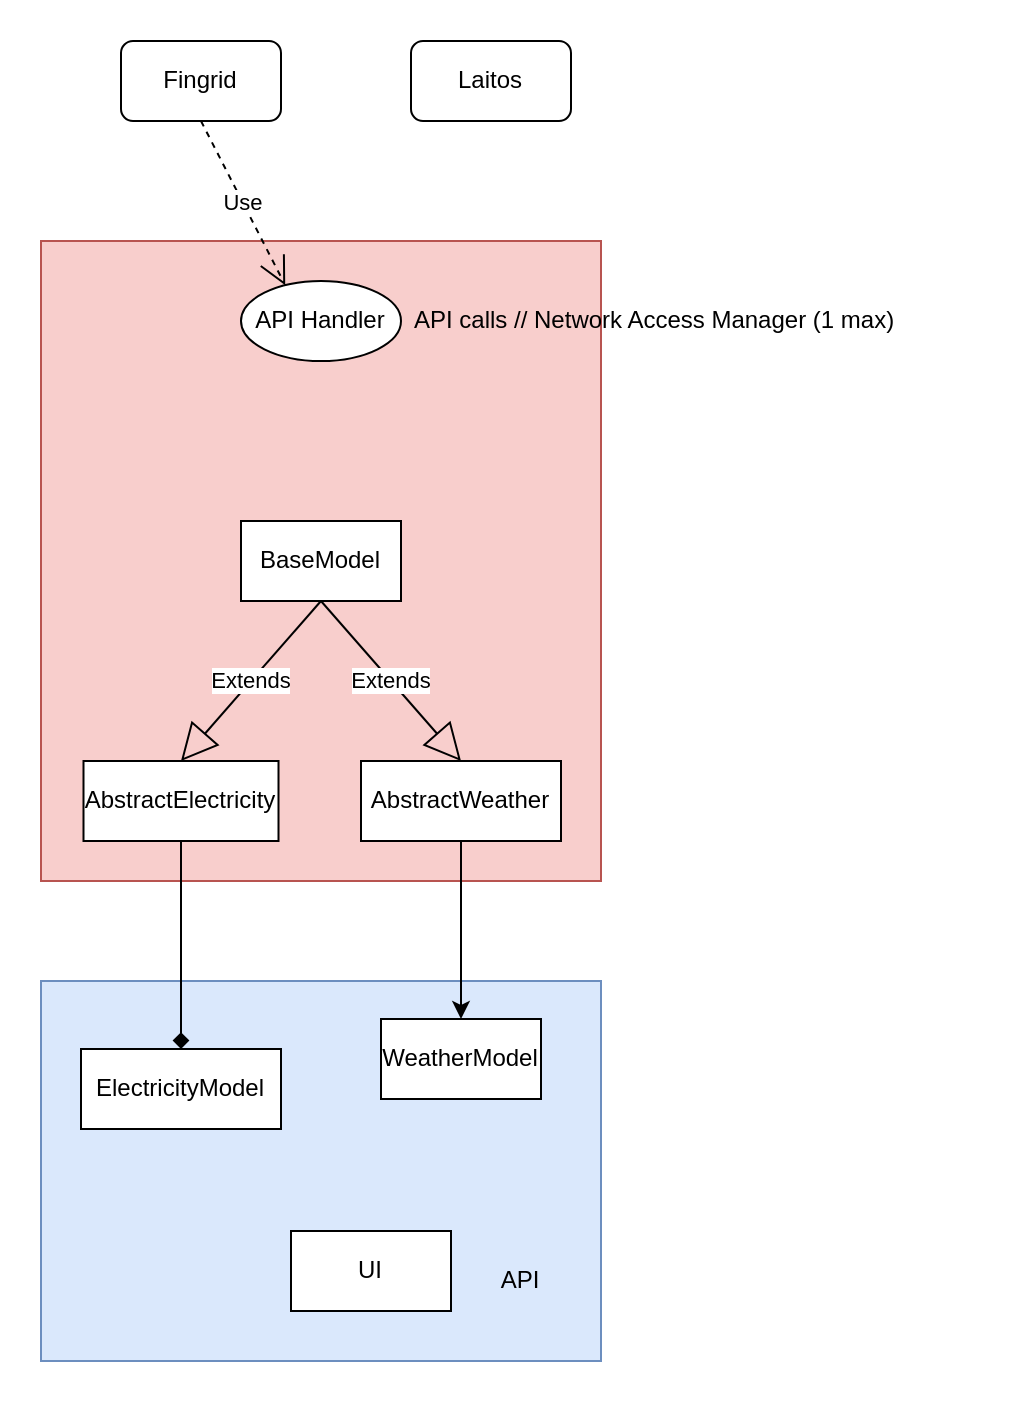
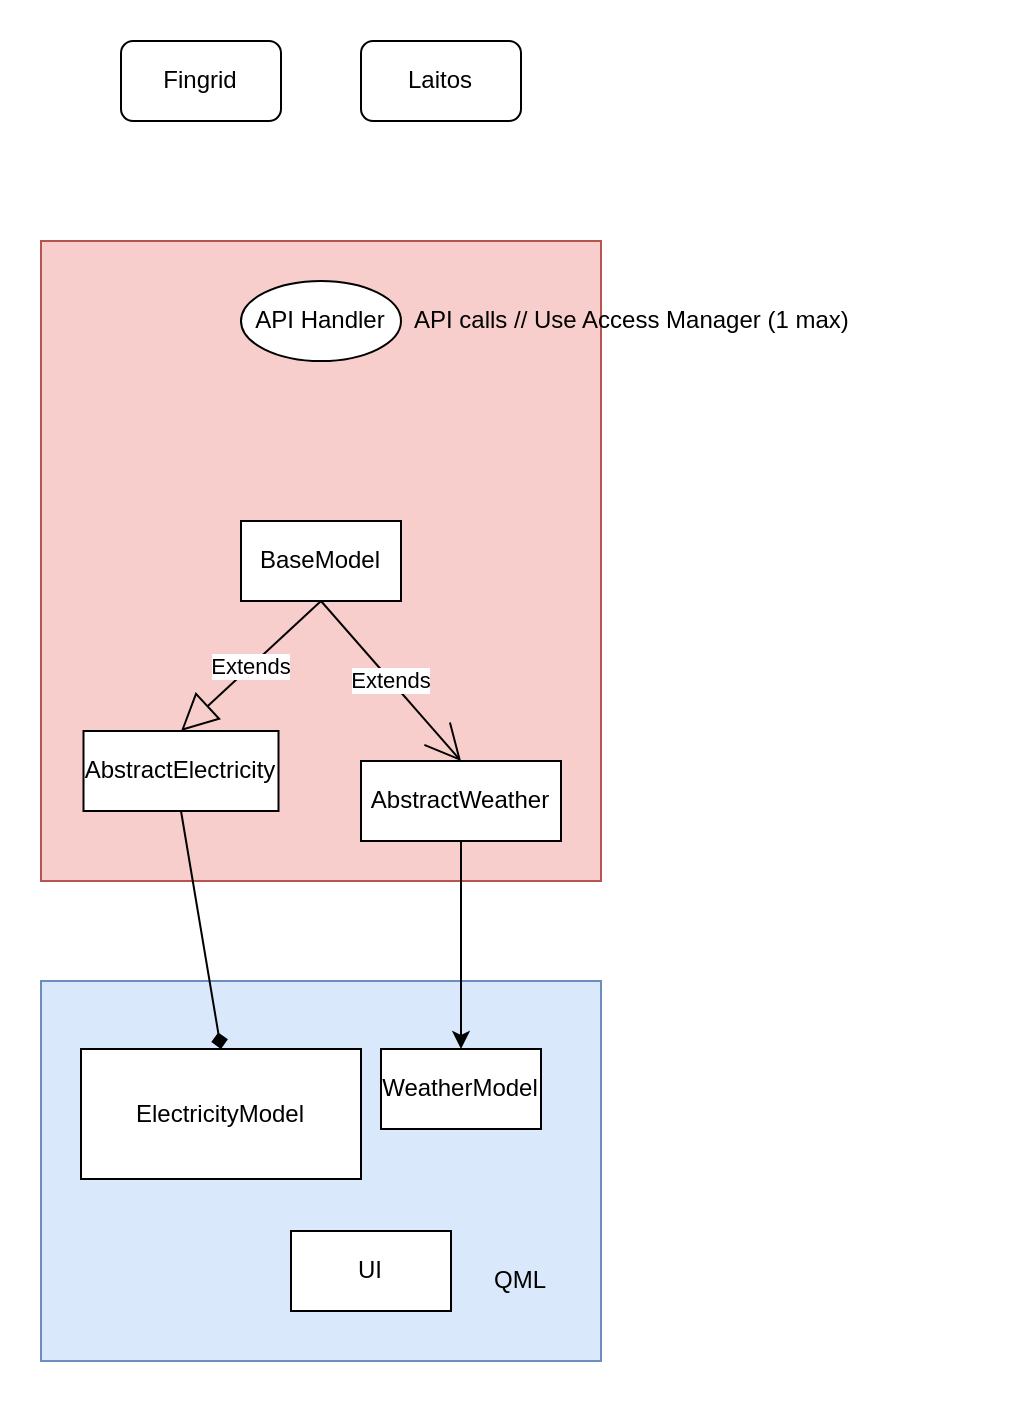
(491, 81) -> (441, 81)
(242, 201) -> none
(676, 321) -> (649, 321)
(436, 732) -> (446, 744)
(181, 801) -> (181, 771)
(461, 1059) -> (461, 1089)
(181, 1089) -> (221, 1114)
(521, 1281) -> (521, 1281)
